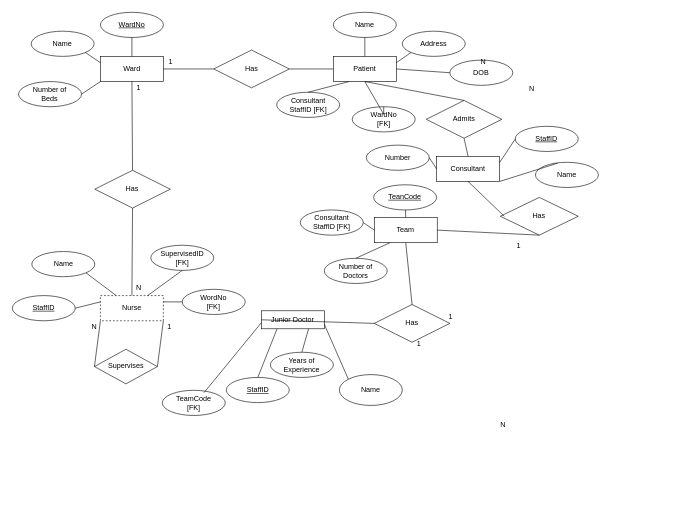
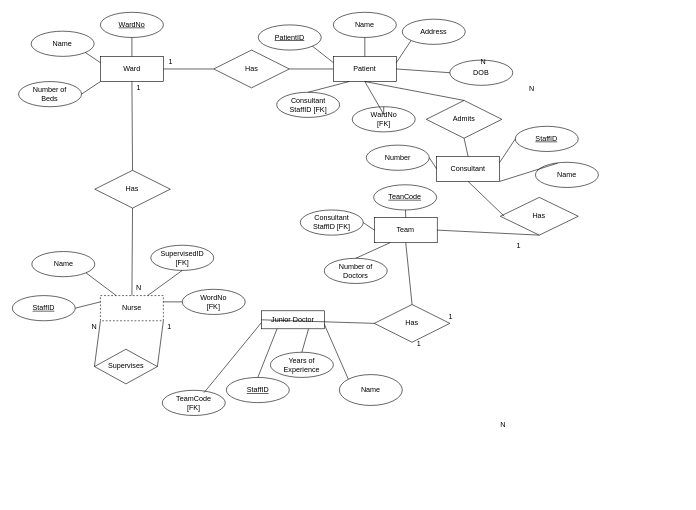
none -> (290, 37)
(434, 44) -> (434, 32)
none -> (323, 54)
